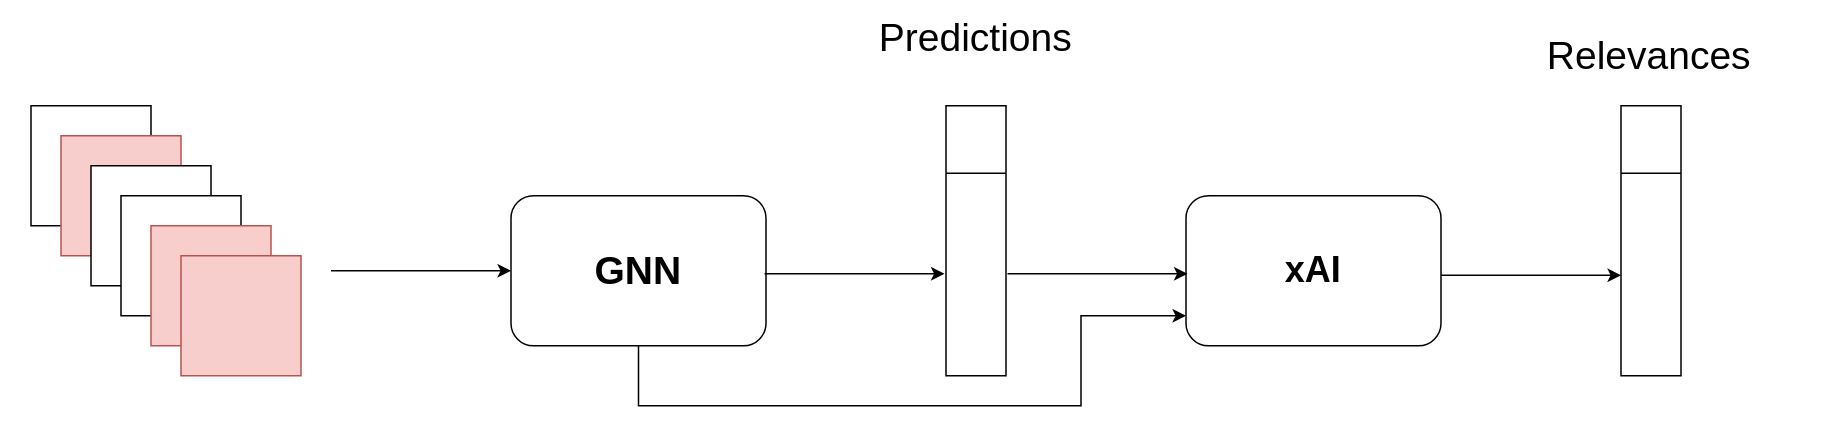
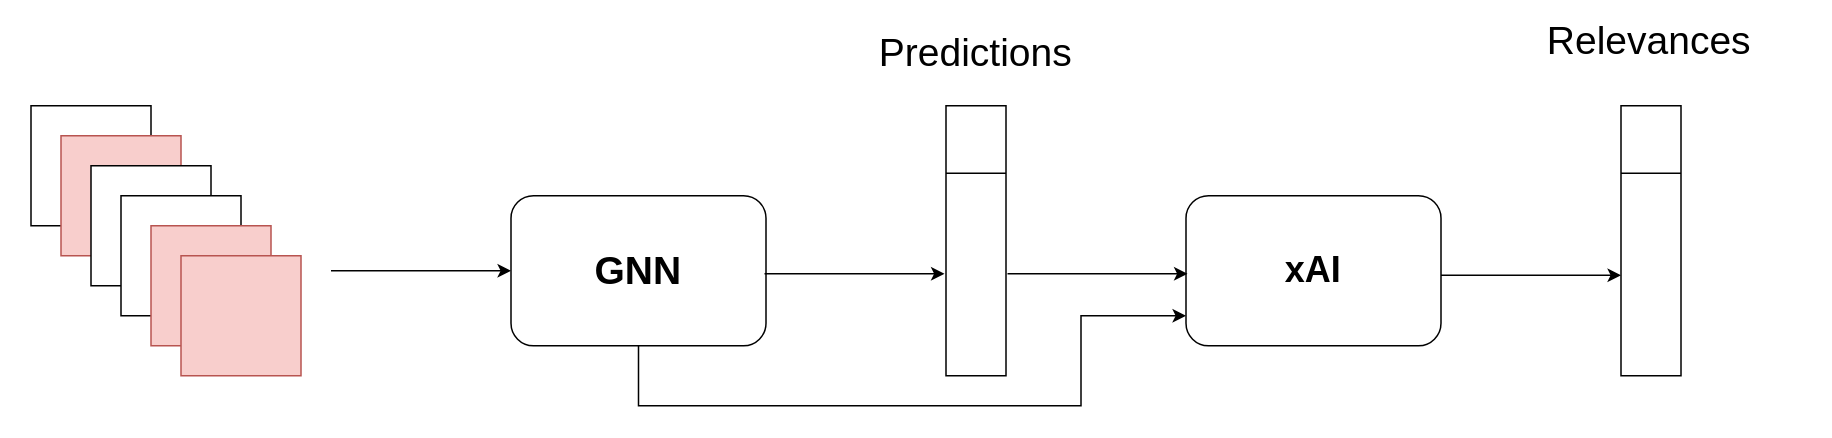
(976, 38) -> (976, 53)
(1649, 56) -> (1649, 41)
